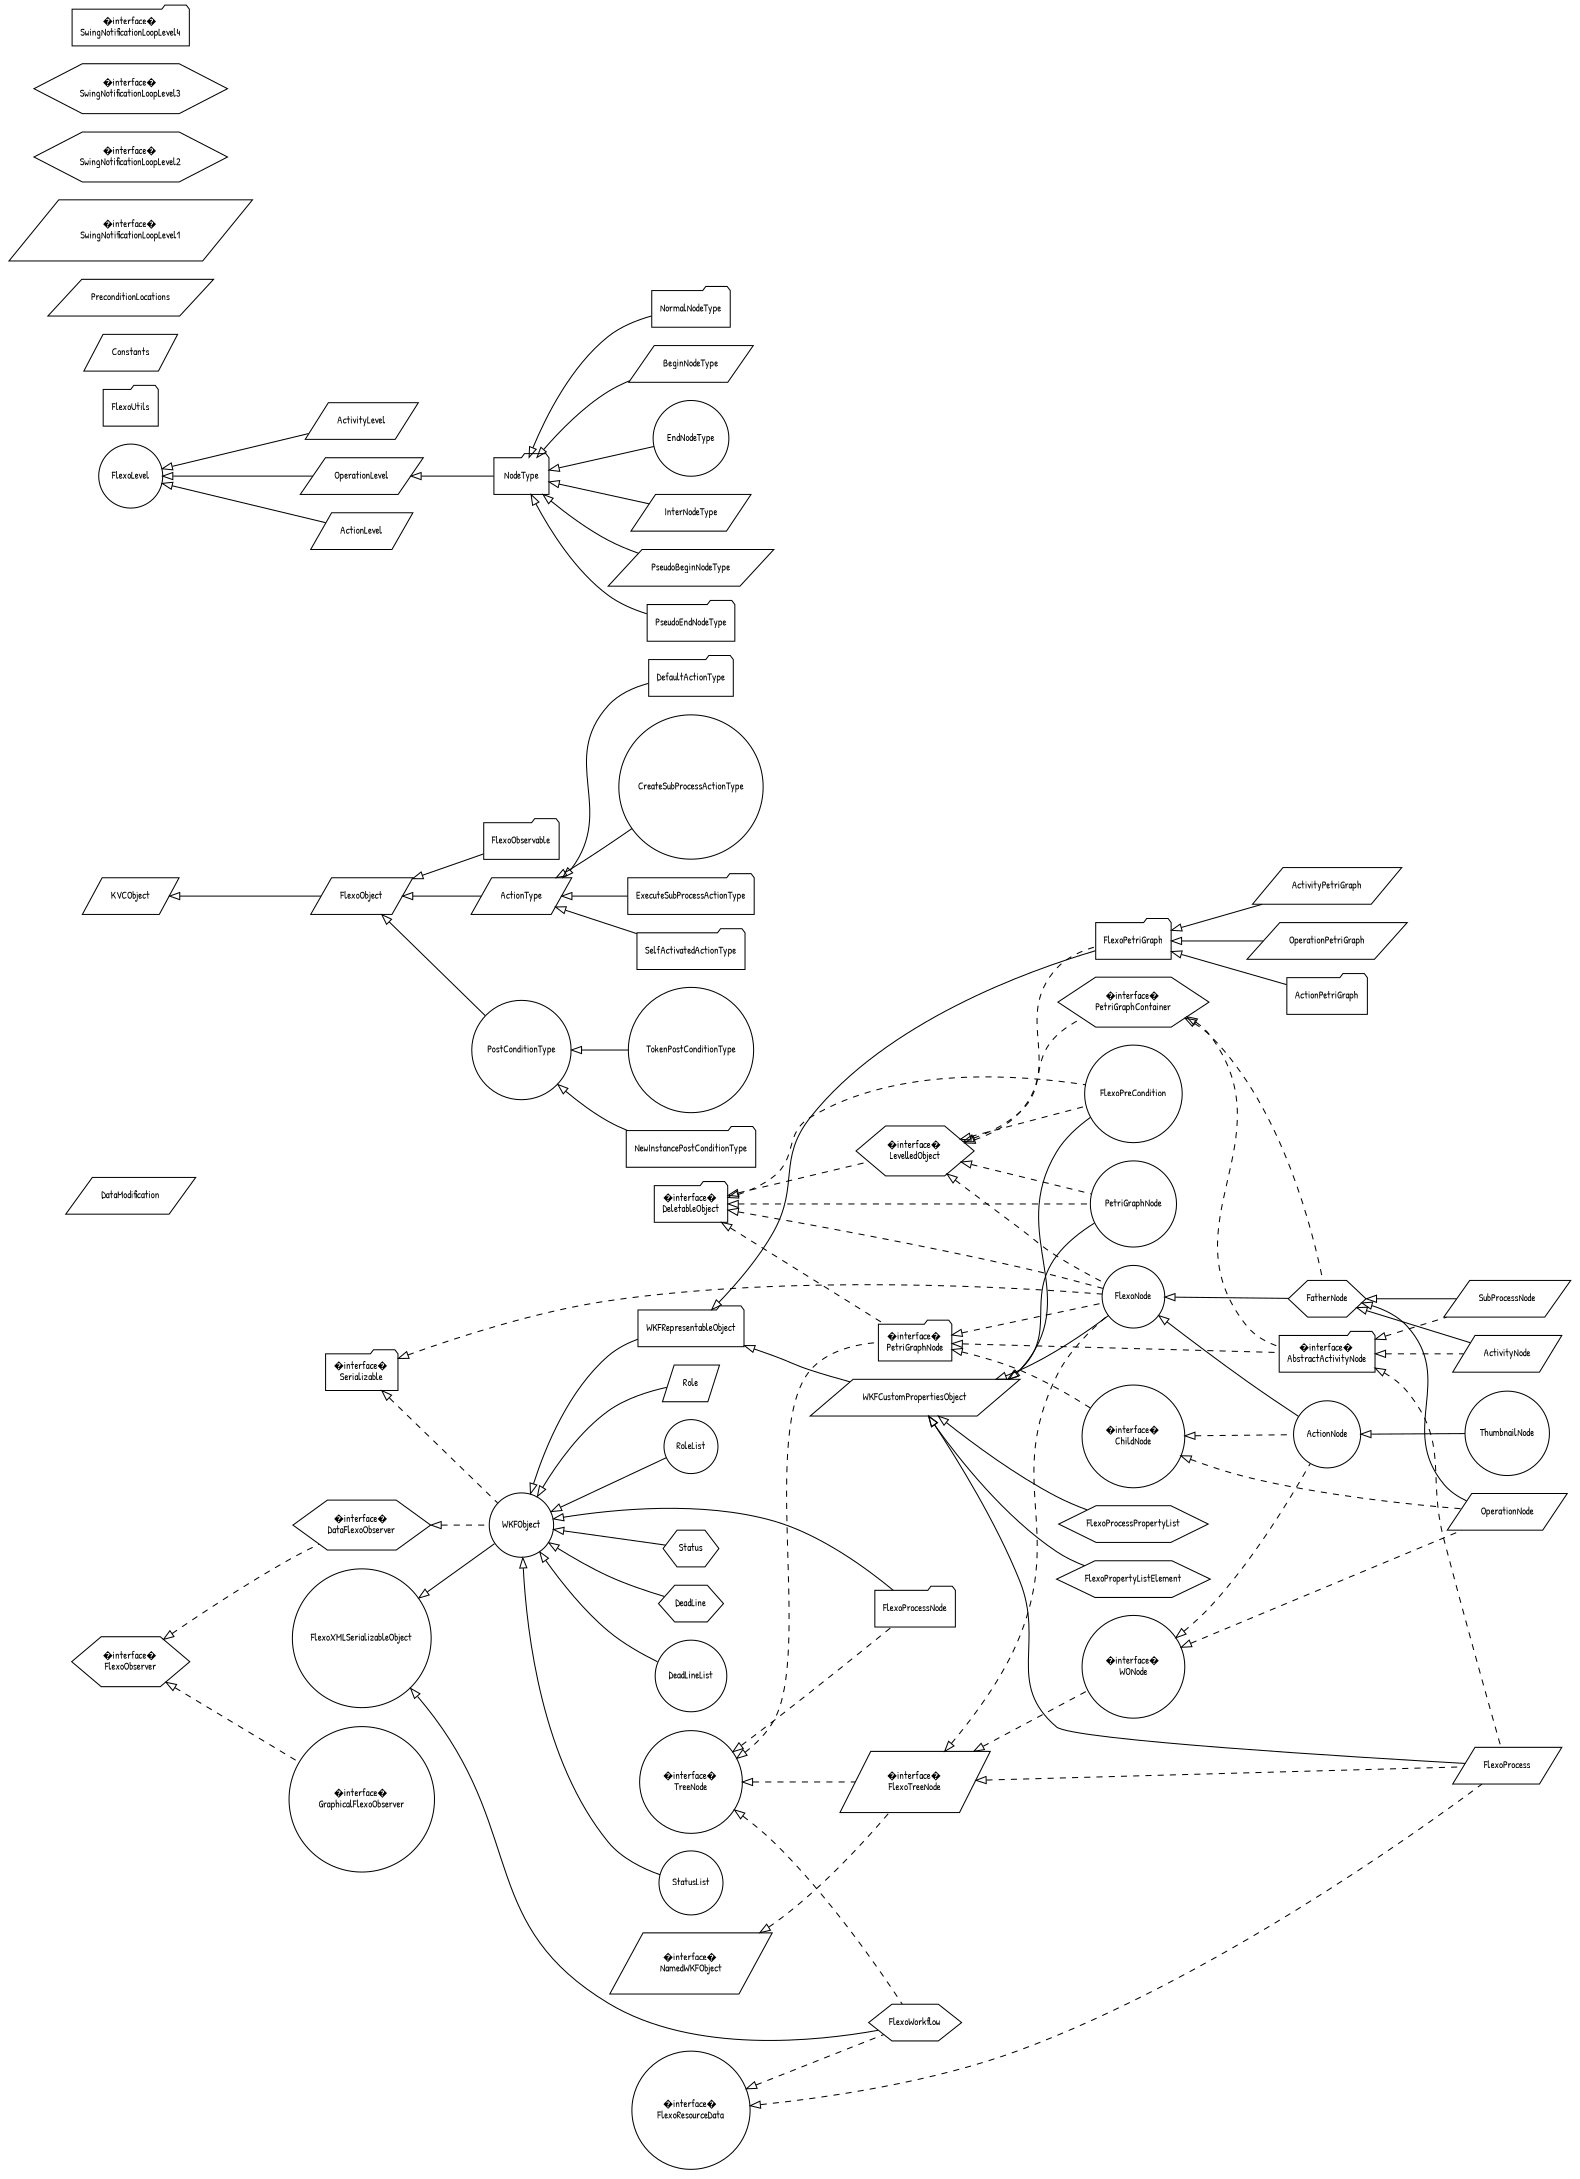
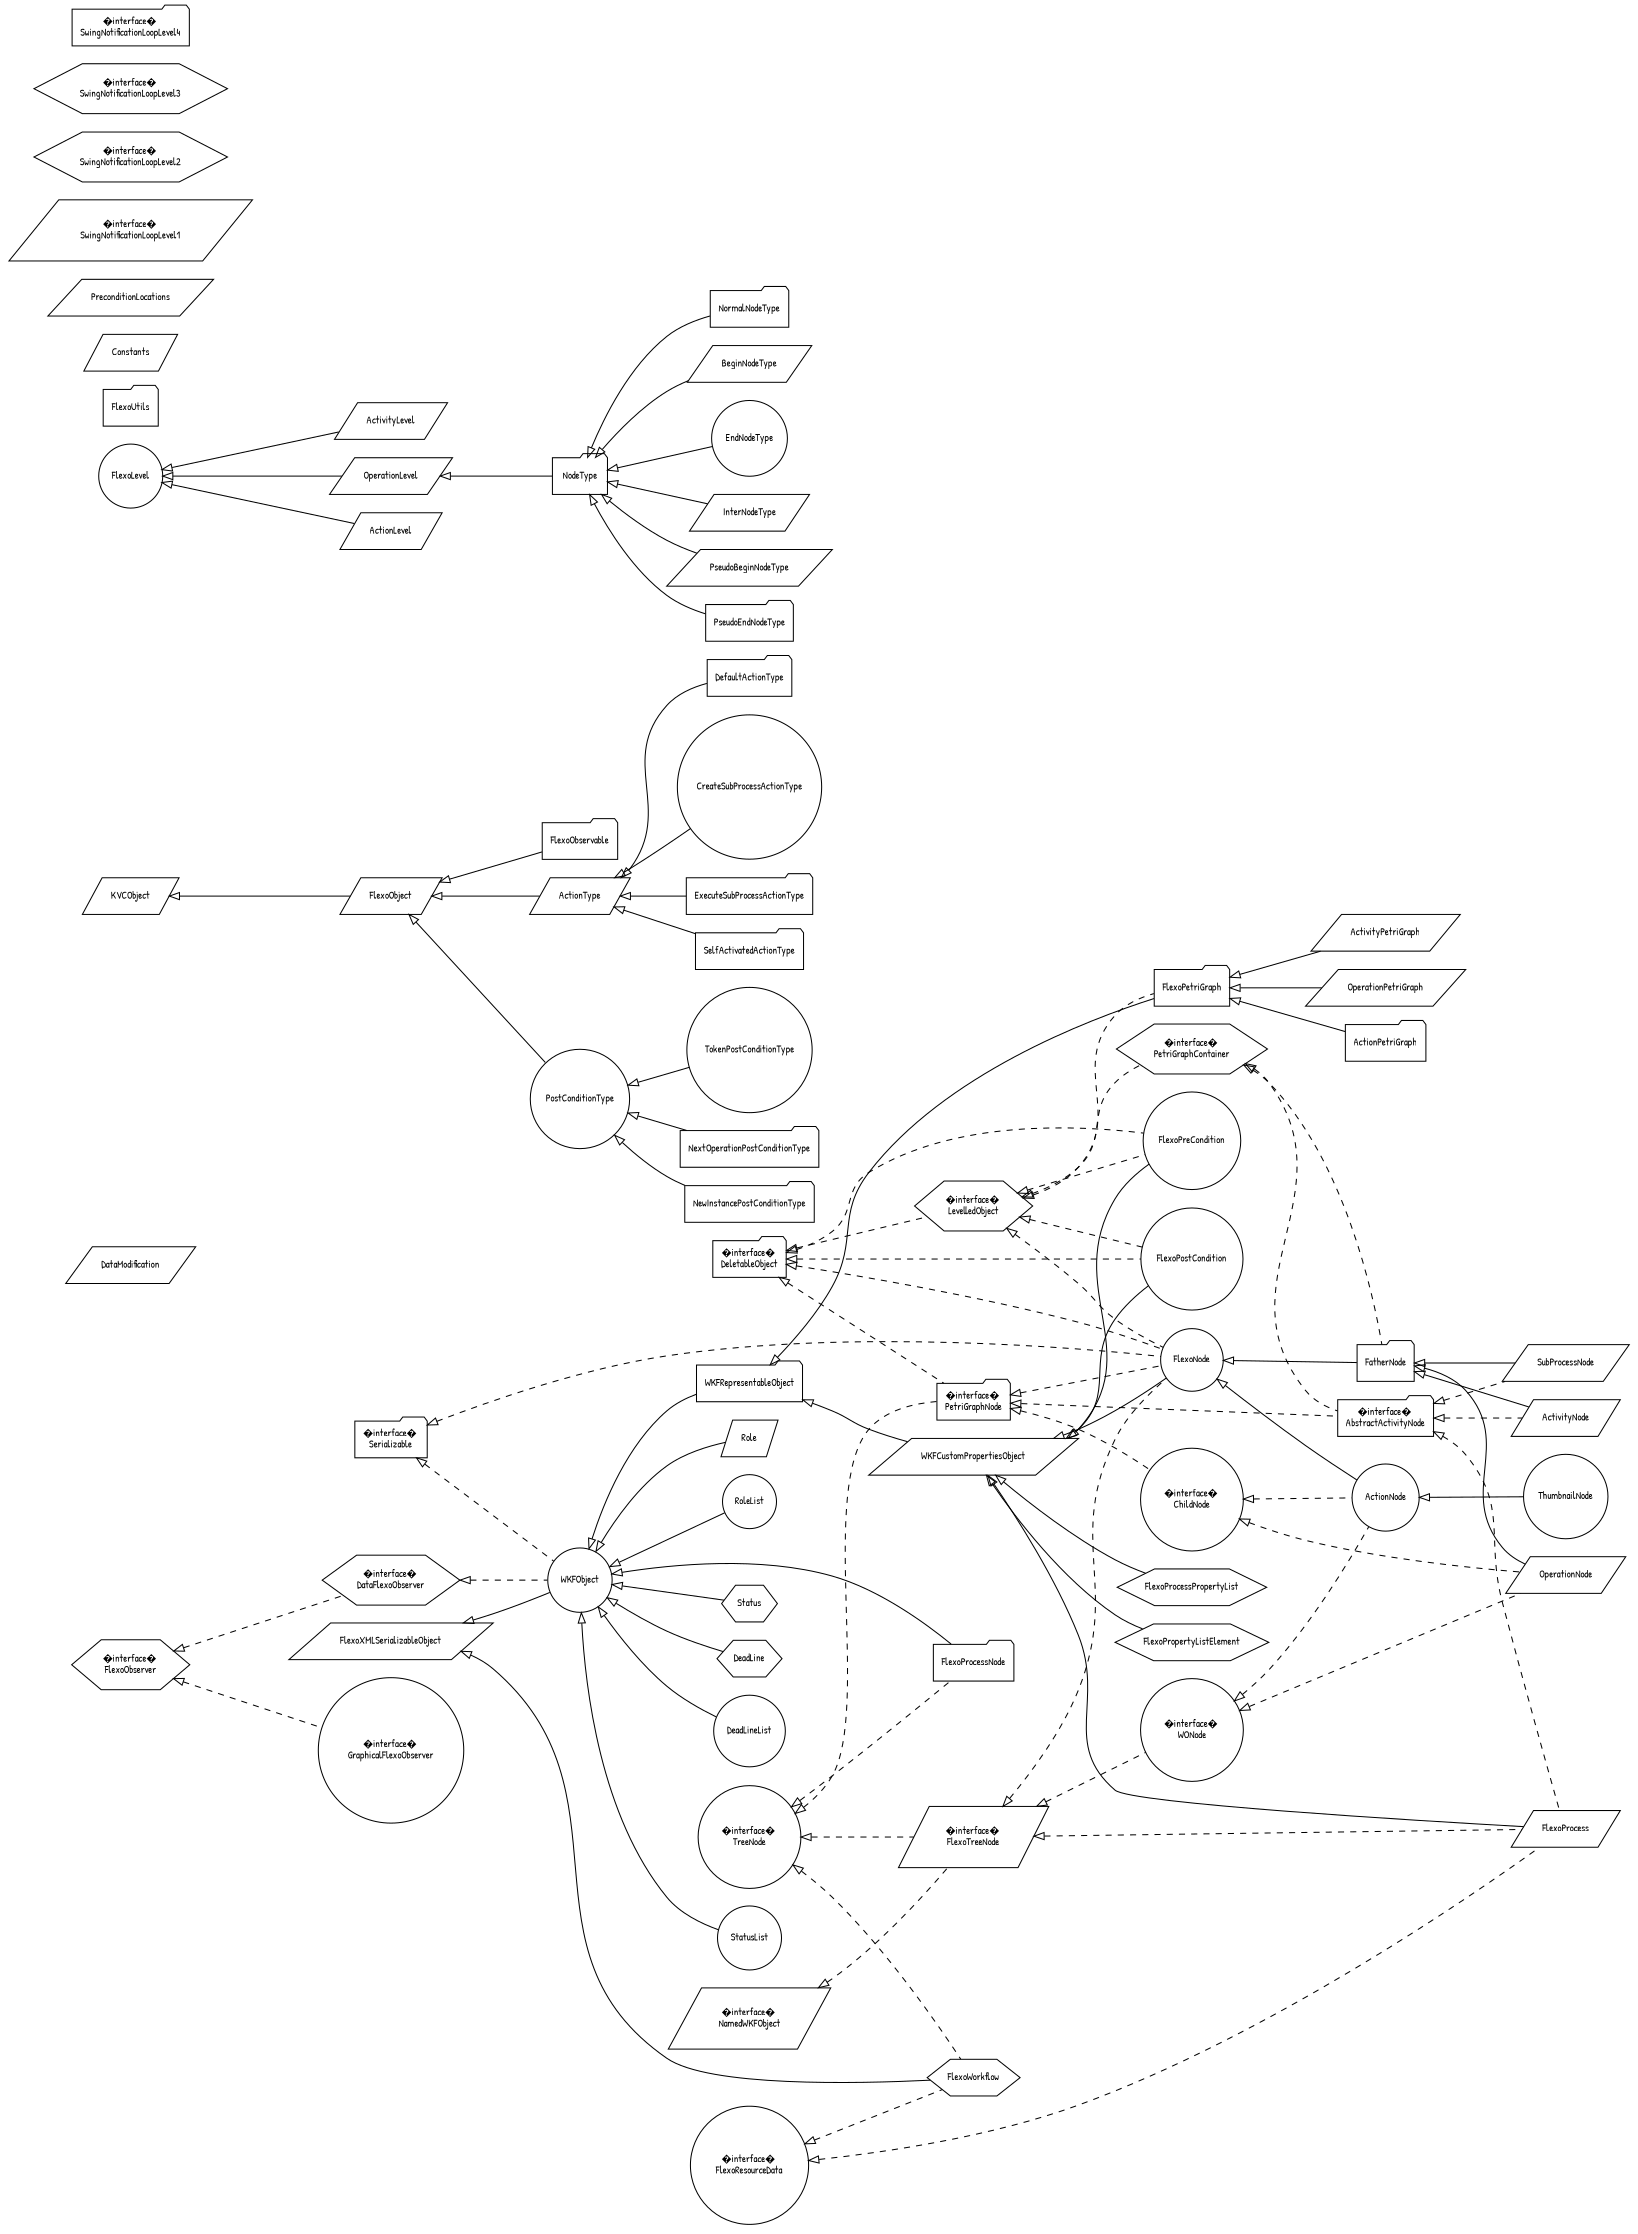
none -> (750, 1149)
(1133, 1204) -> (1192, 1259)
(1327, 1299) -> (1386, 1363)
(362, 1638) -> (391, 1641)
